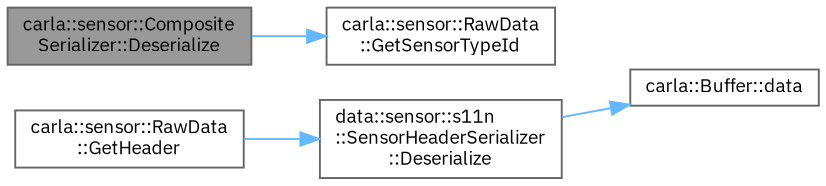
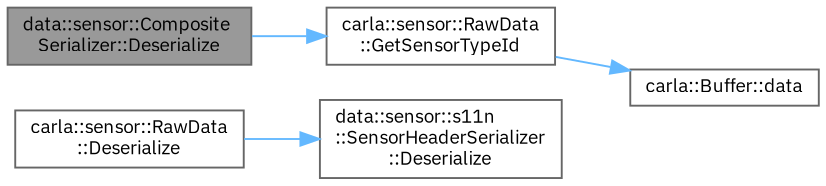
(129, 36) -> (129, 36)
(586, 113) -> (583, 62)
(129, 139) -> (129, 139)
